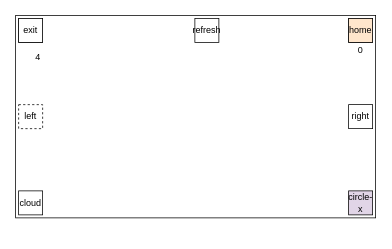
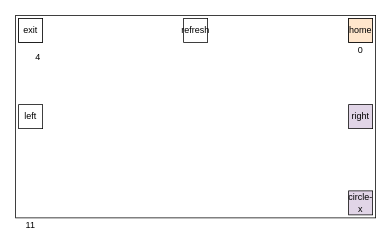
(207, 30) -> (195, 30)
(30, 117) -> (30, 117)
(360, 117) -> (360, 117)
(30, 203) -> none
none -> (30, 225)
